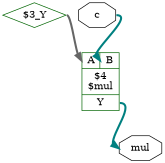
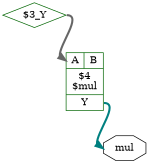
(97, 15) -> none
